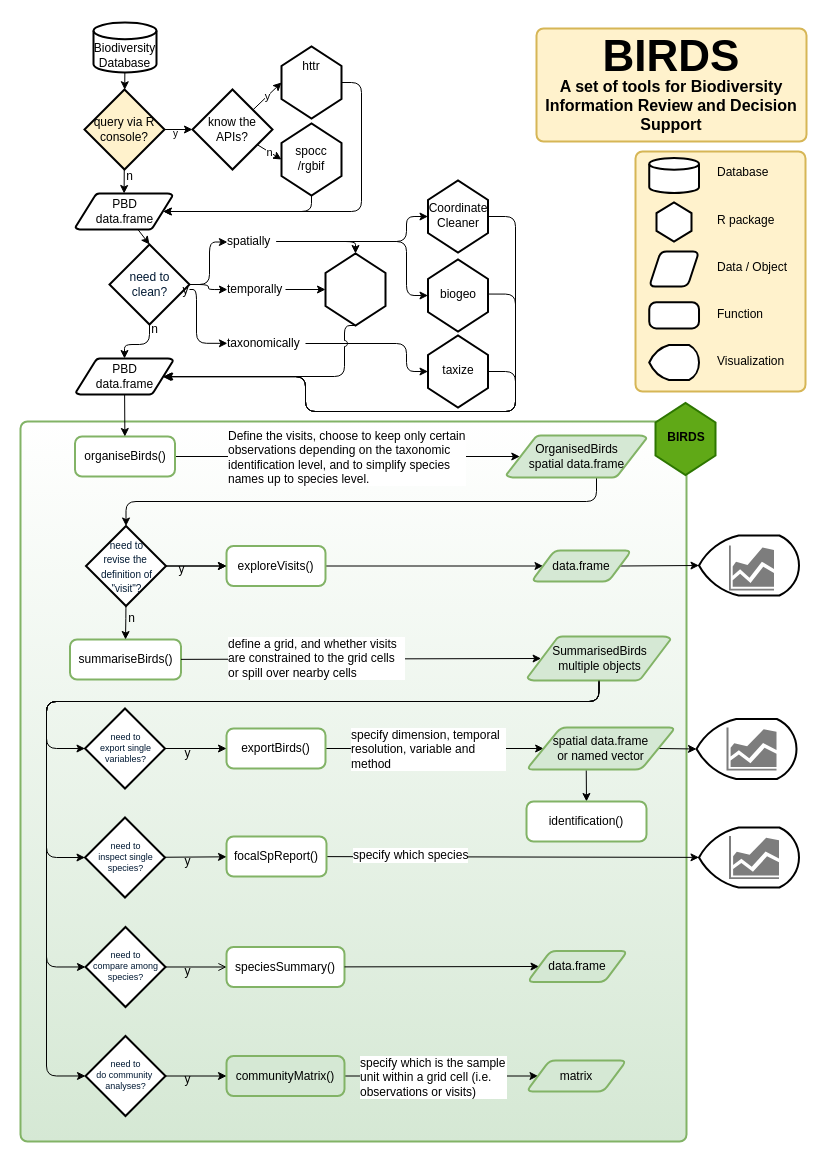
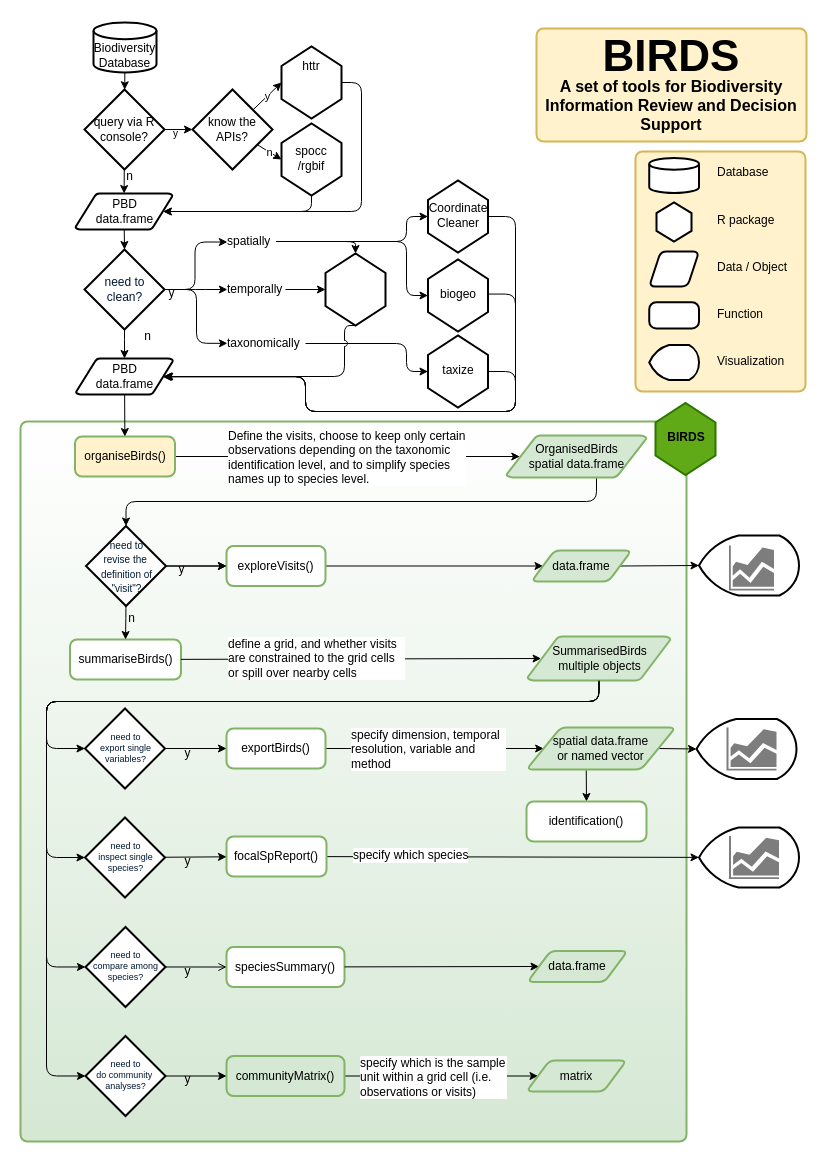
(125, 130) -> (125, 130)
(150, 285) -> (125, 290)
(125, 457) -> (125, 457)
